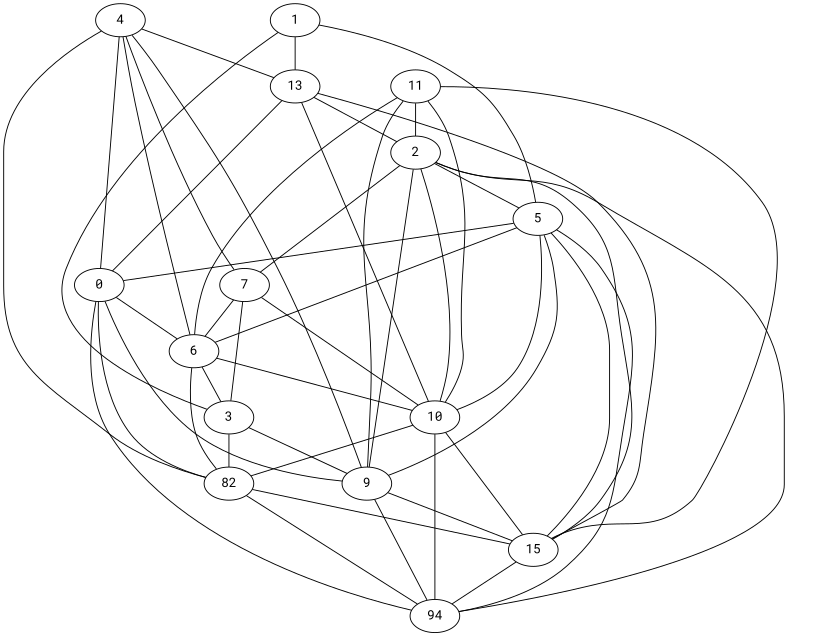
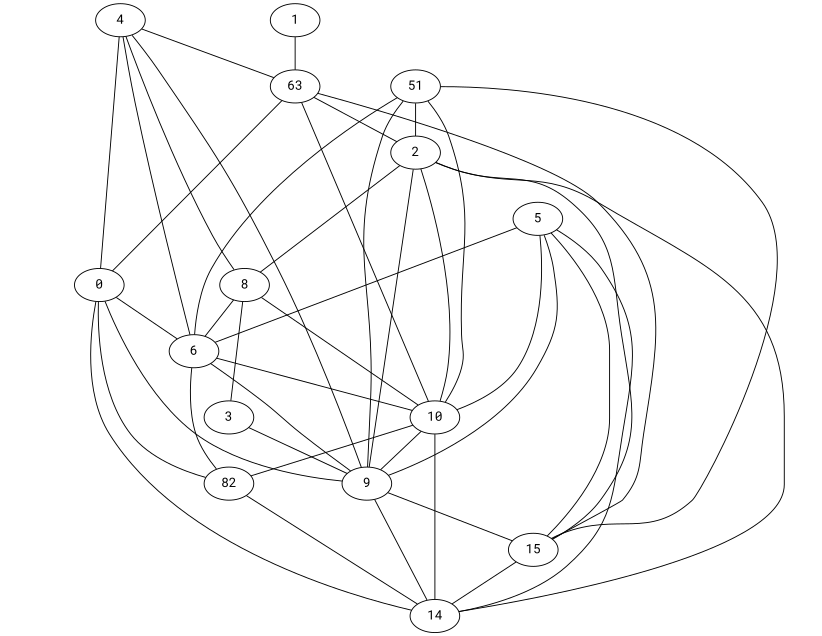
(460, 77) -> none
(295, 86) -> (295, 86)
(416, 86) -> (416, 86)
(477, 186) -> none
(89, 223) -> none
(319, 252) -> none
(245, 285) -> (245, 285)
(4, 287) -> none
(211, 384) -> (281, 417)
(229, 447) -> none
(484, 484) -> (401, 451)
(375, 515) -> none
(435, 616) -> (435, 616)
